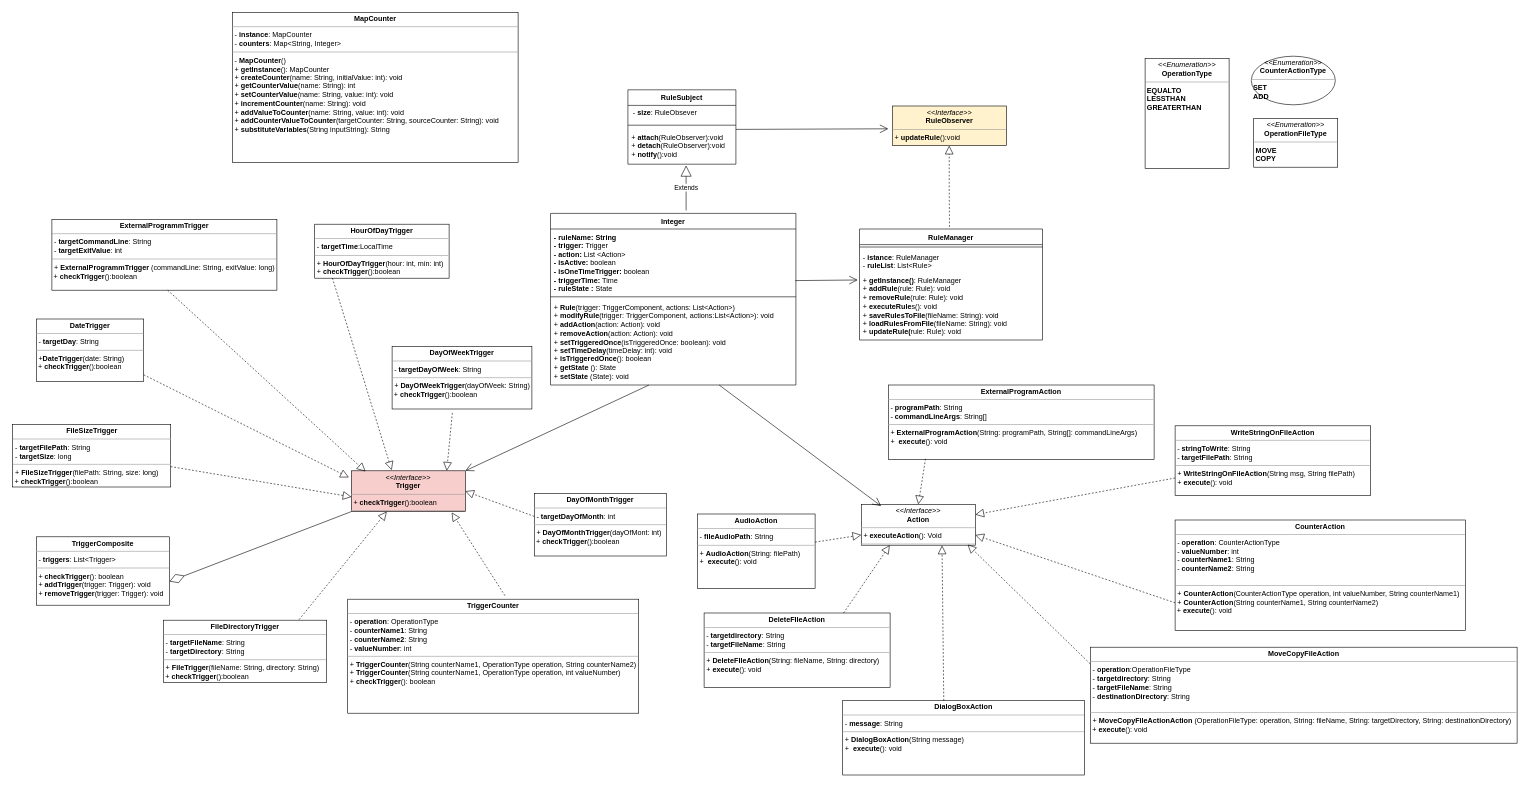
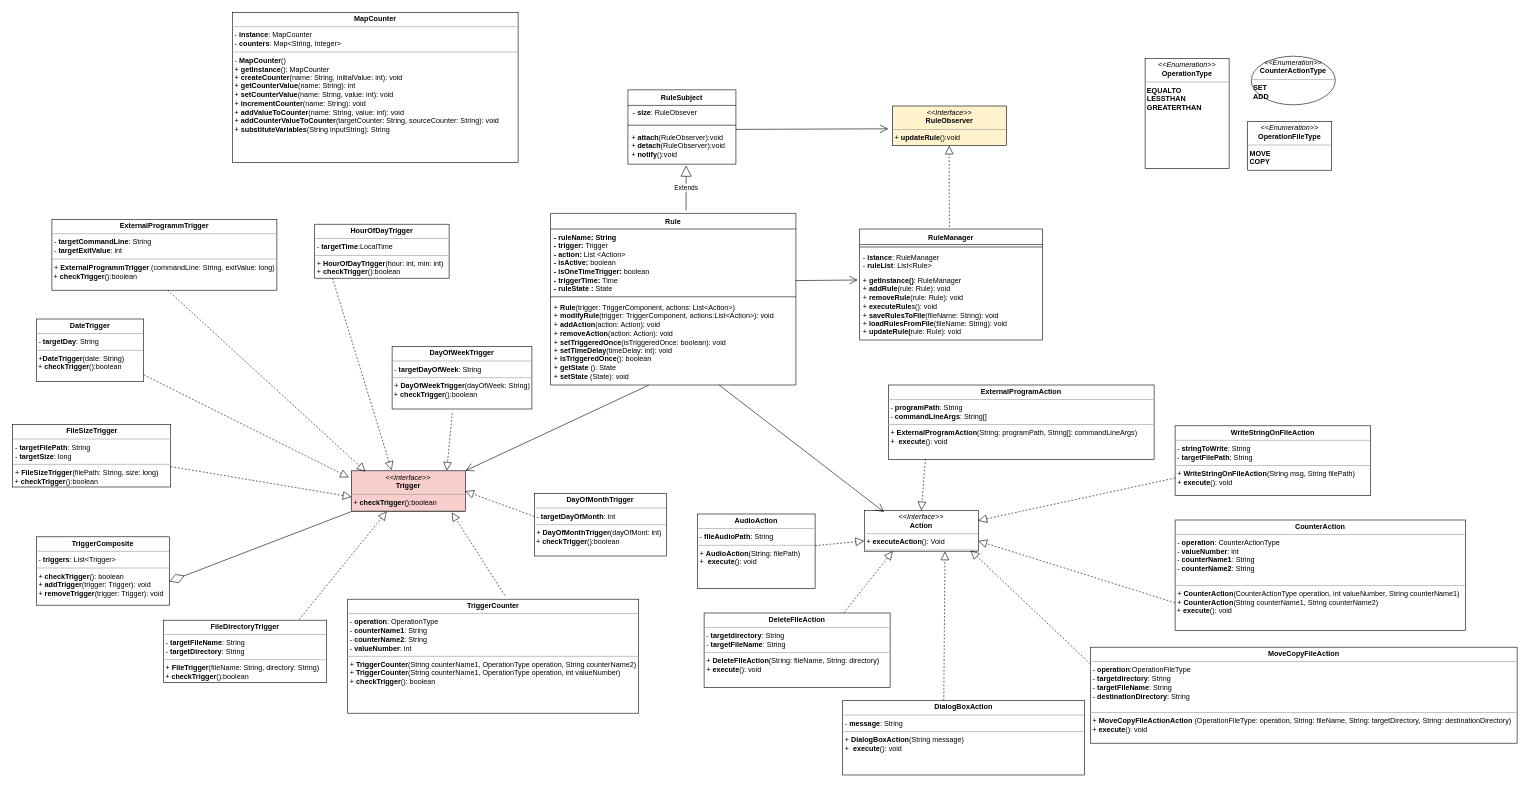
(1296, 143) -> (1290, 146)
(673, 222) -> (673, 222)
(918, 525) -> (921, 531)
